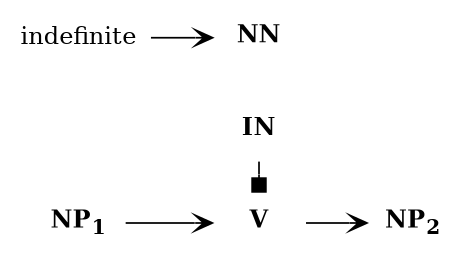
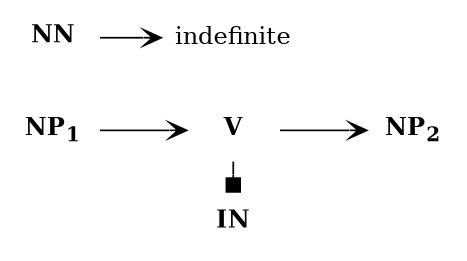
(173, 38) -> (122, 38)
(259, 168) -> (233, 168)
